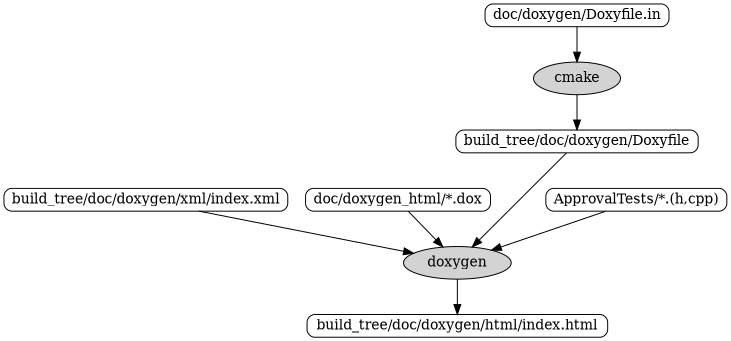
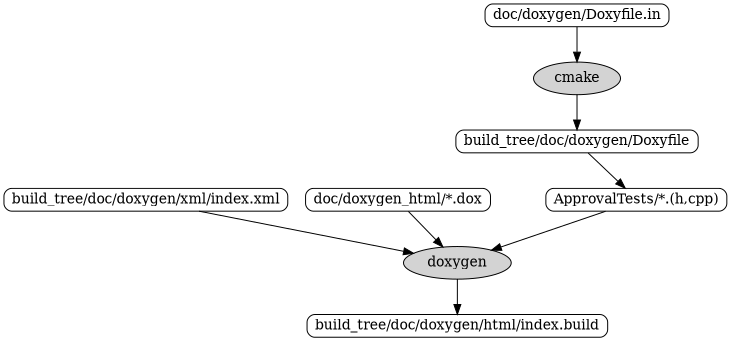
(523, 196) -> (603, 167)
(457, 326) -> (457, 326)
